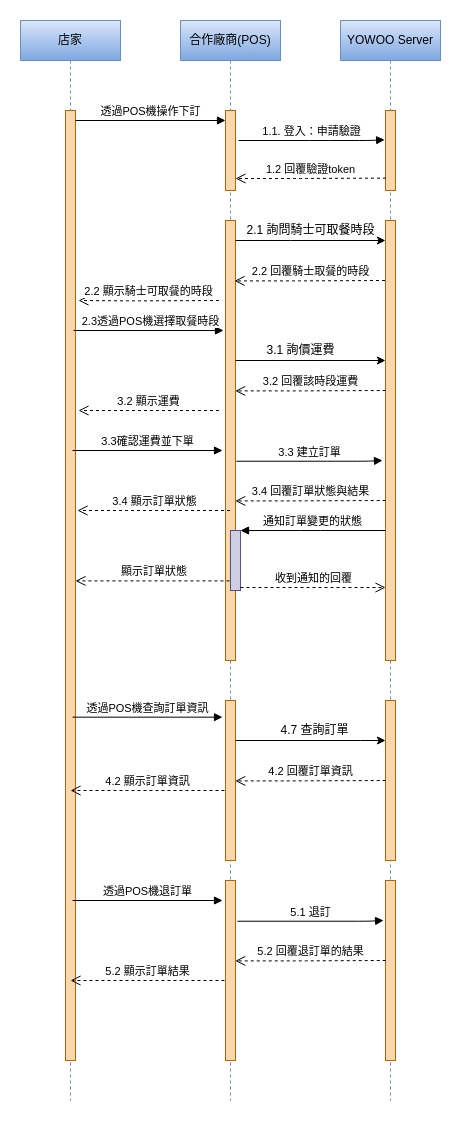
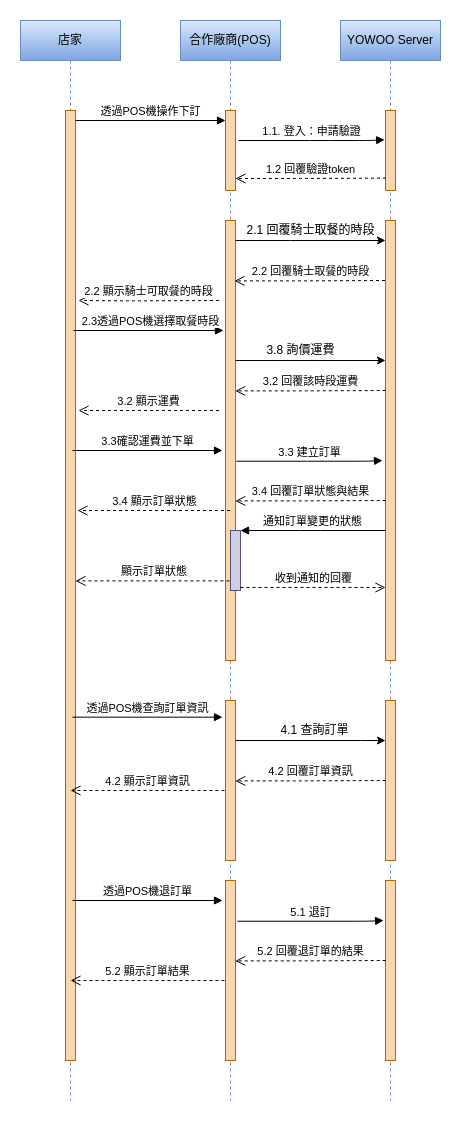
(311, 231) -> (311, 231)
(301, 351) -> (301, 351)
(315, 731) -> (315, 731)
